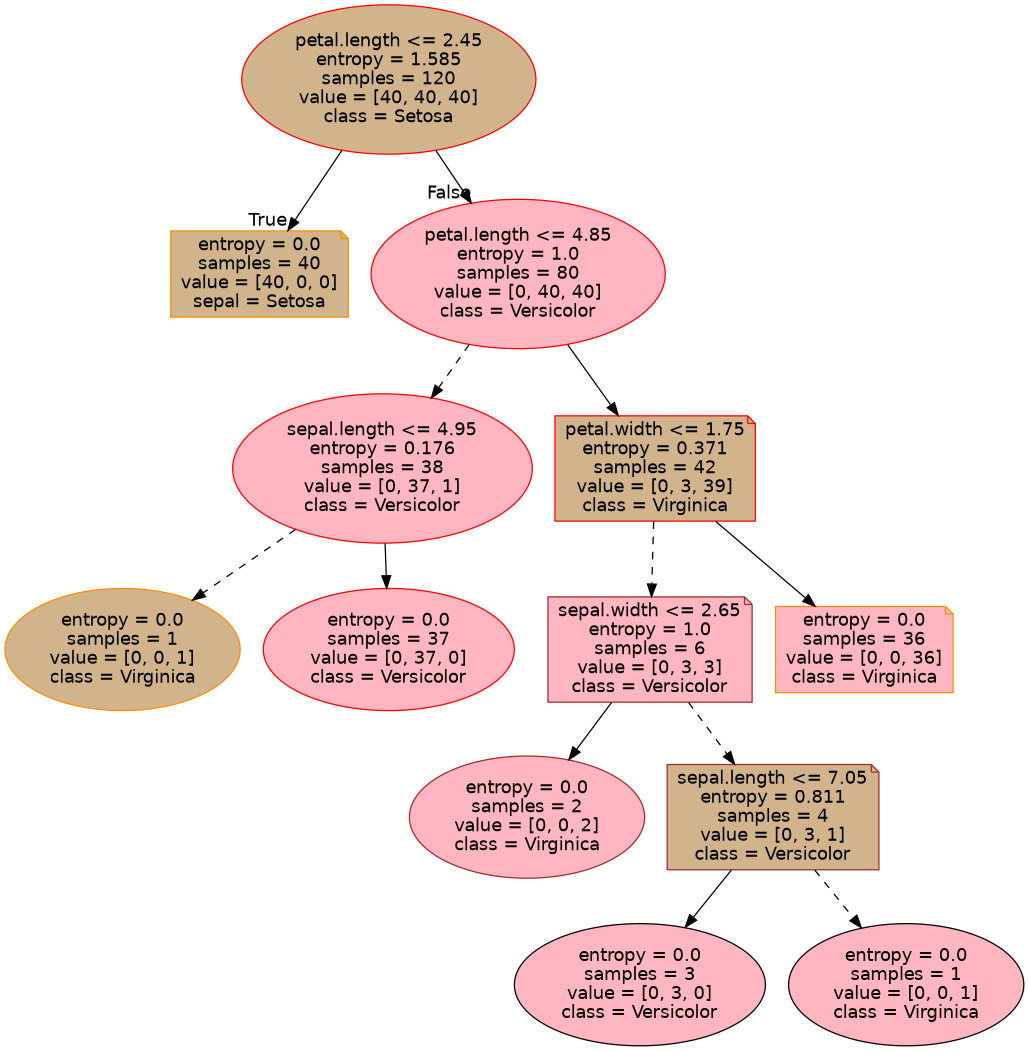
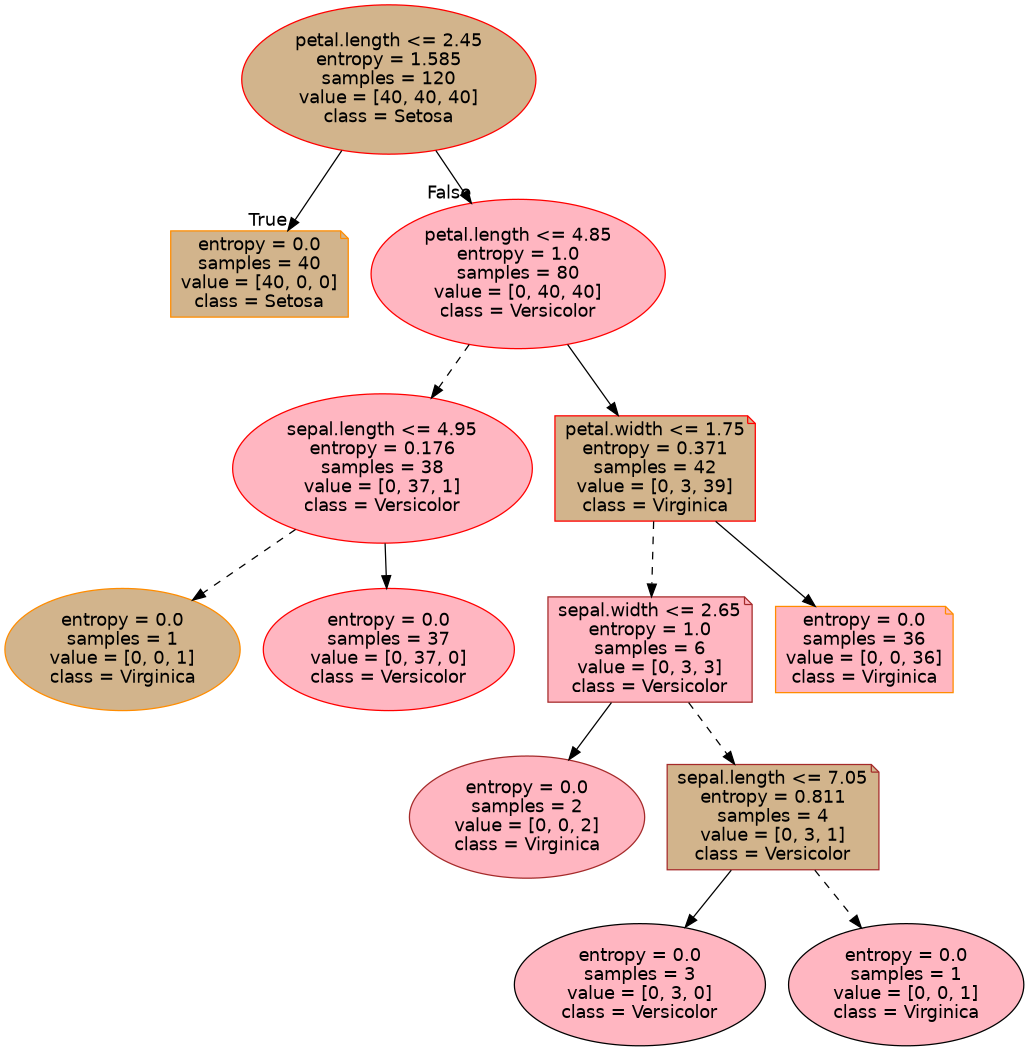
(259, 274) -> (259, 274)
